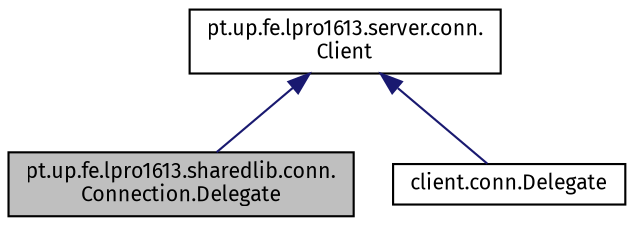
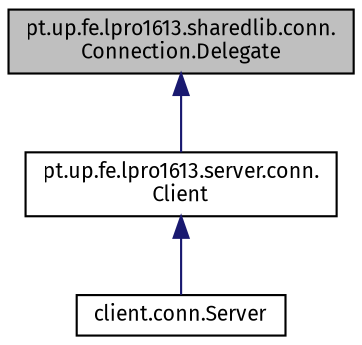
(255, 120) -> (181, 124)
(509, 184) -> (181, 315)
